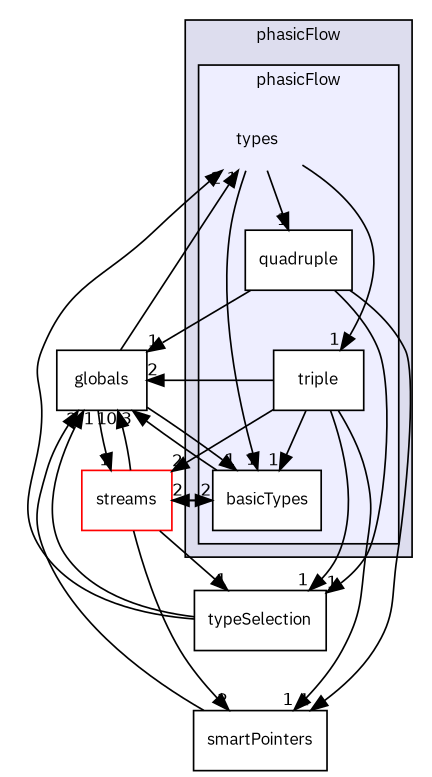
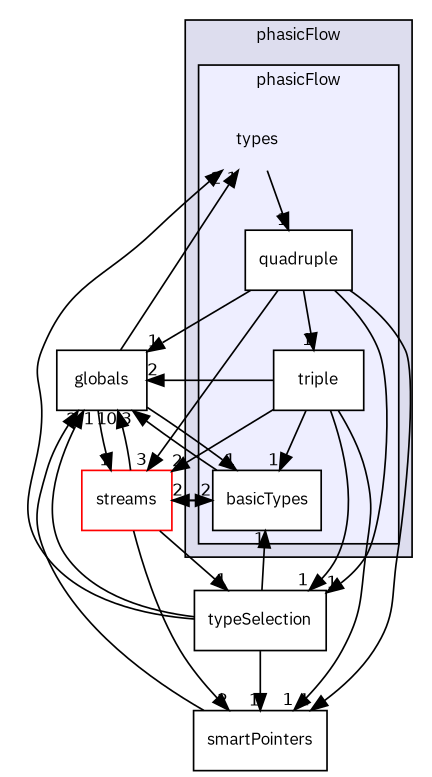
(370, 238) -> (307, 312)
(228, 319) -> (263, 569)
none -> (221, 369)
none -> (260, 672)
